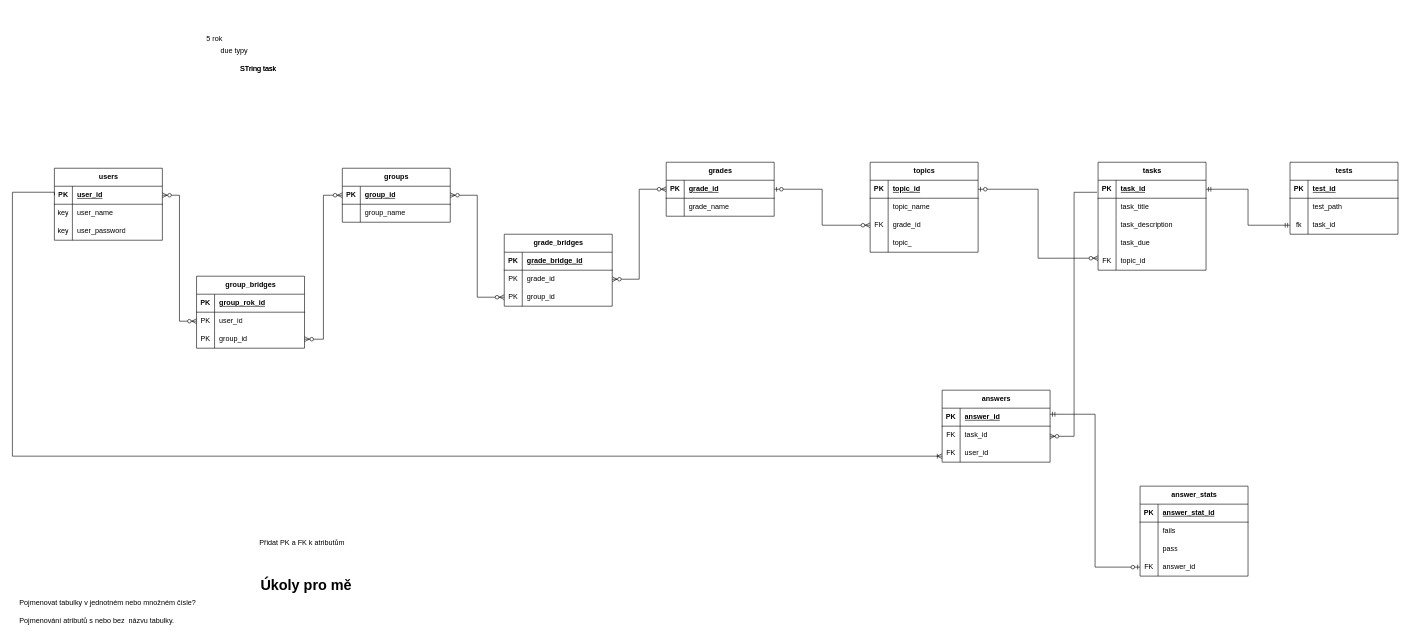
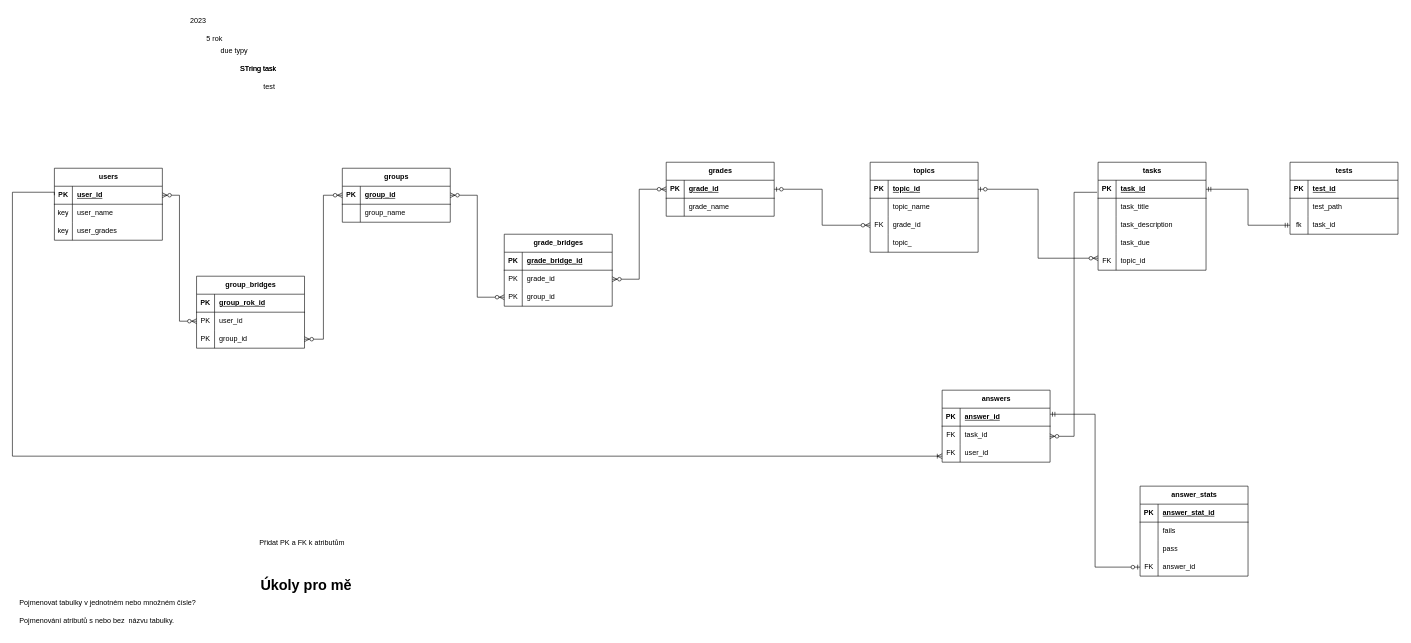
none -> (198, 21)
none -> (269, 87)
(103, 231) -> (99, 231)
